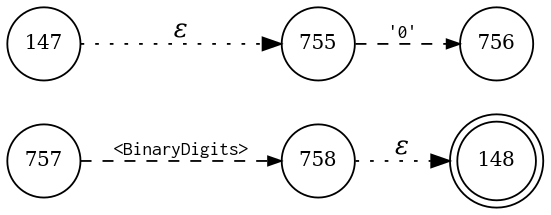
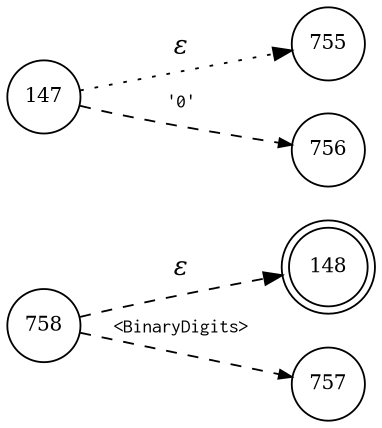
(401, 44) -> (179, 126)
(174, 161) -> (180, 353)
(393, 161) -> (172, 297)
